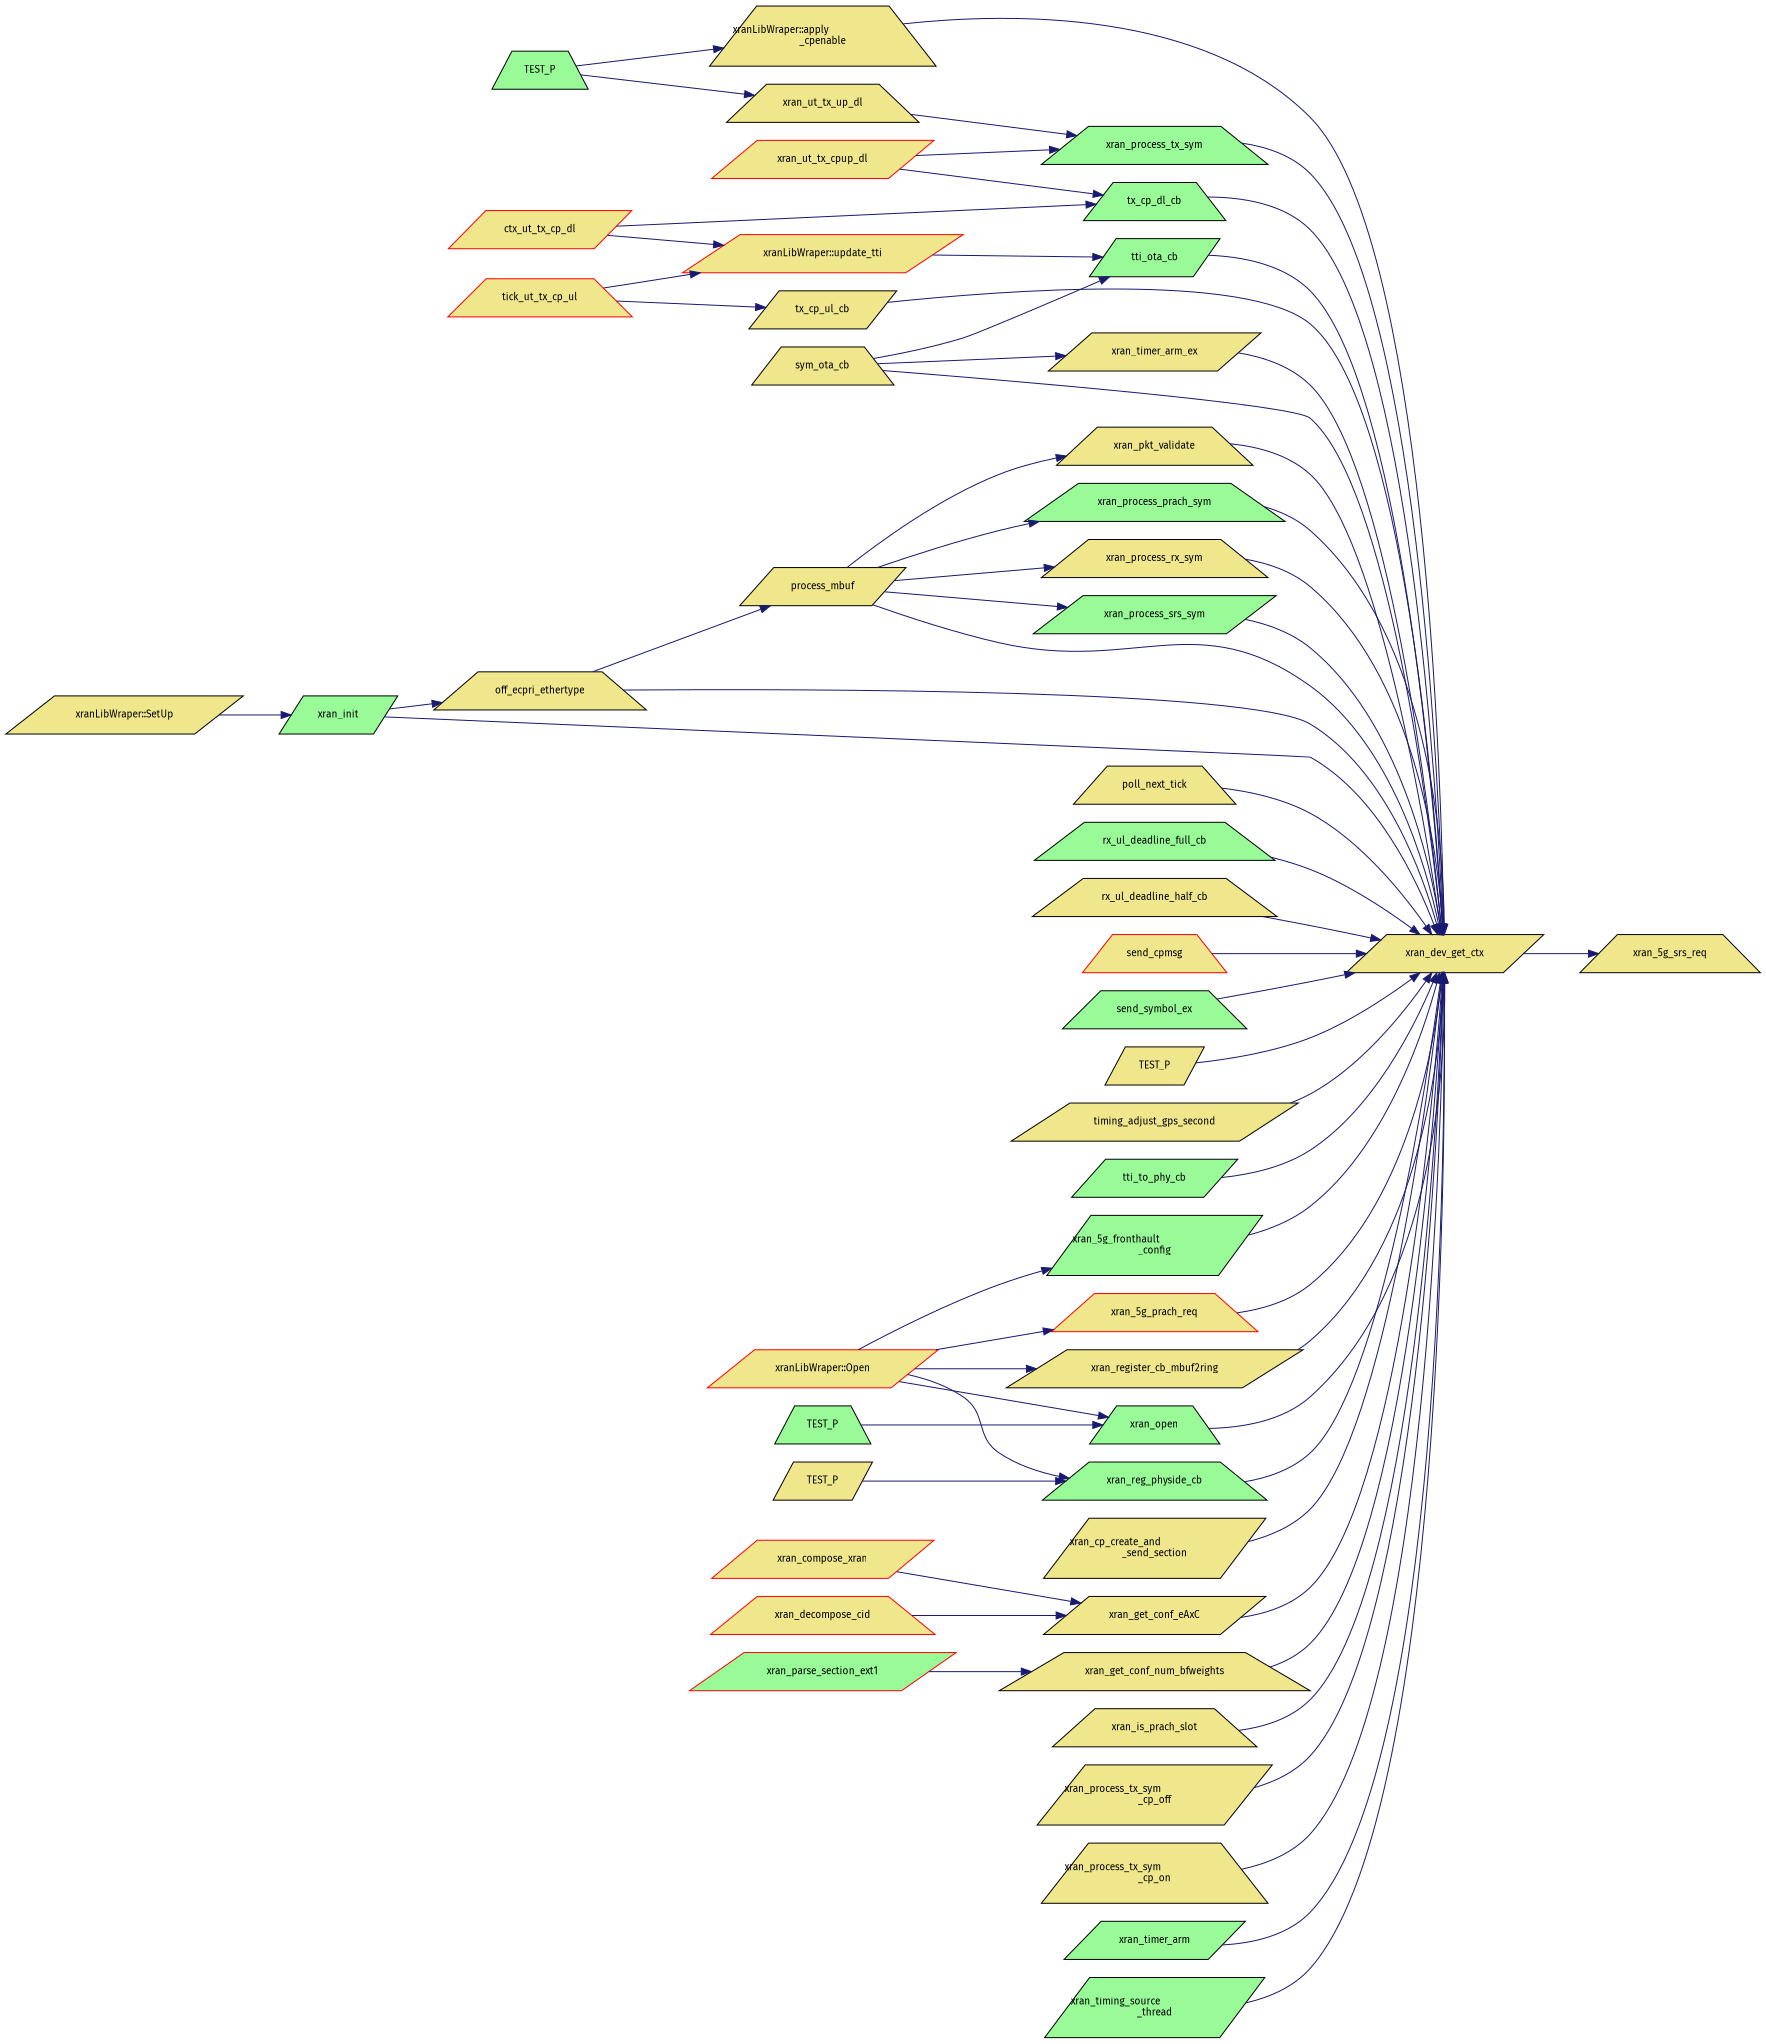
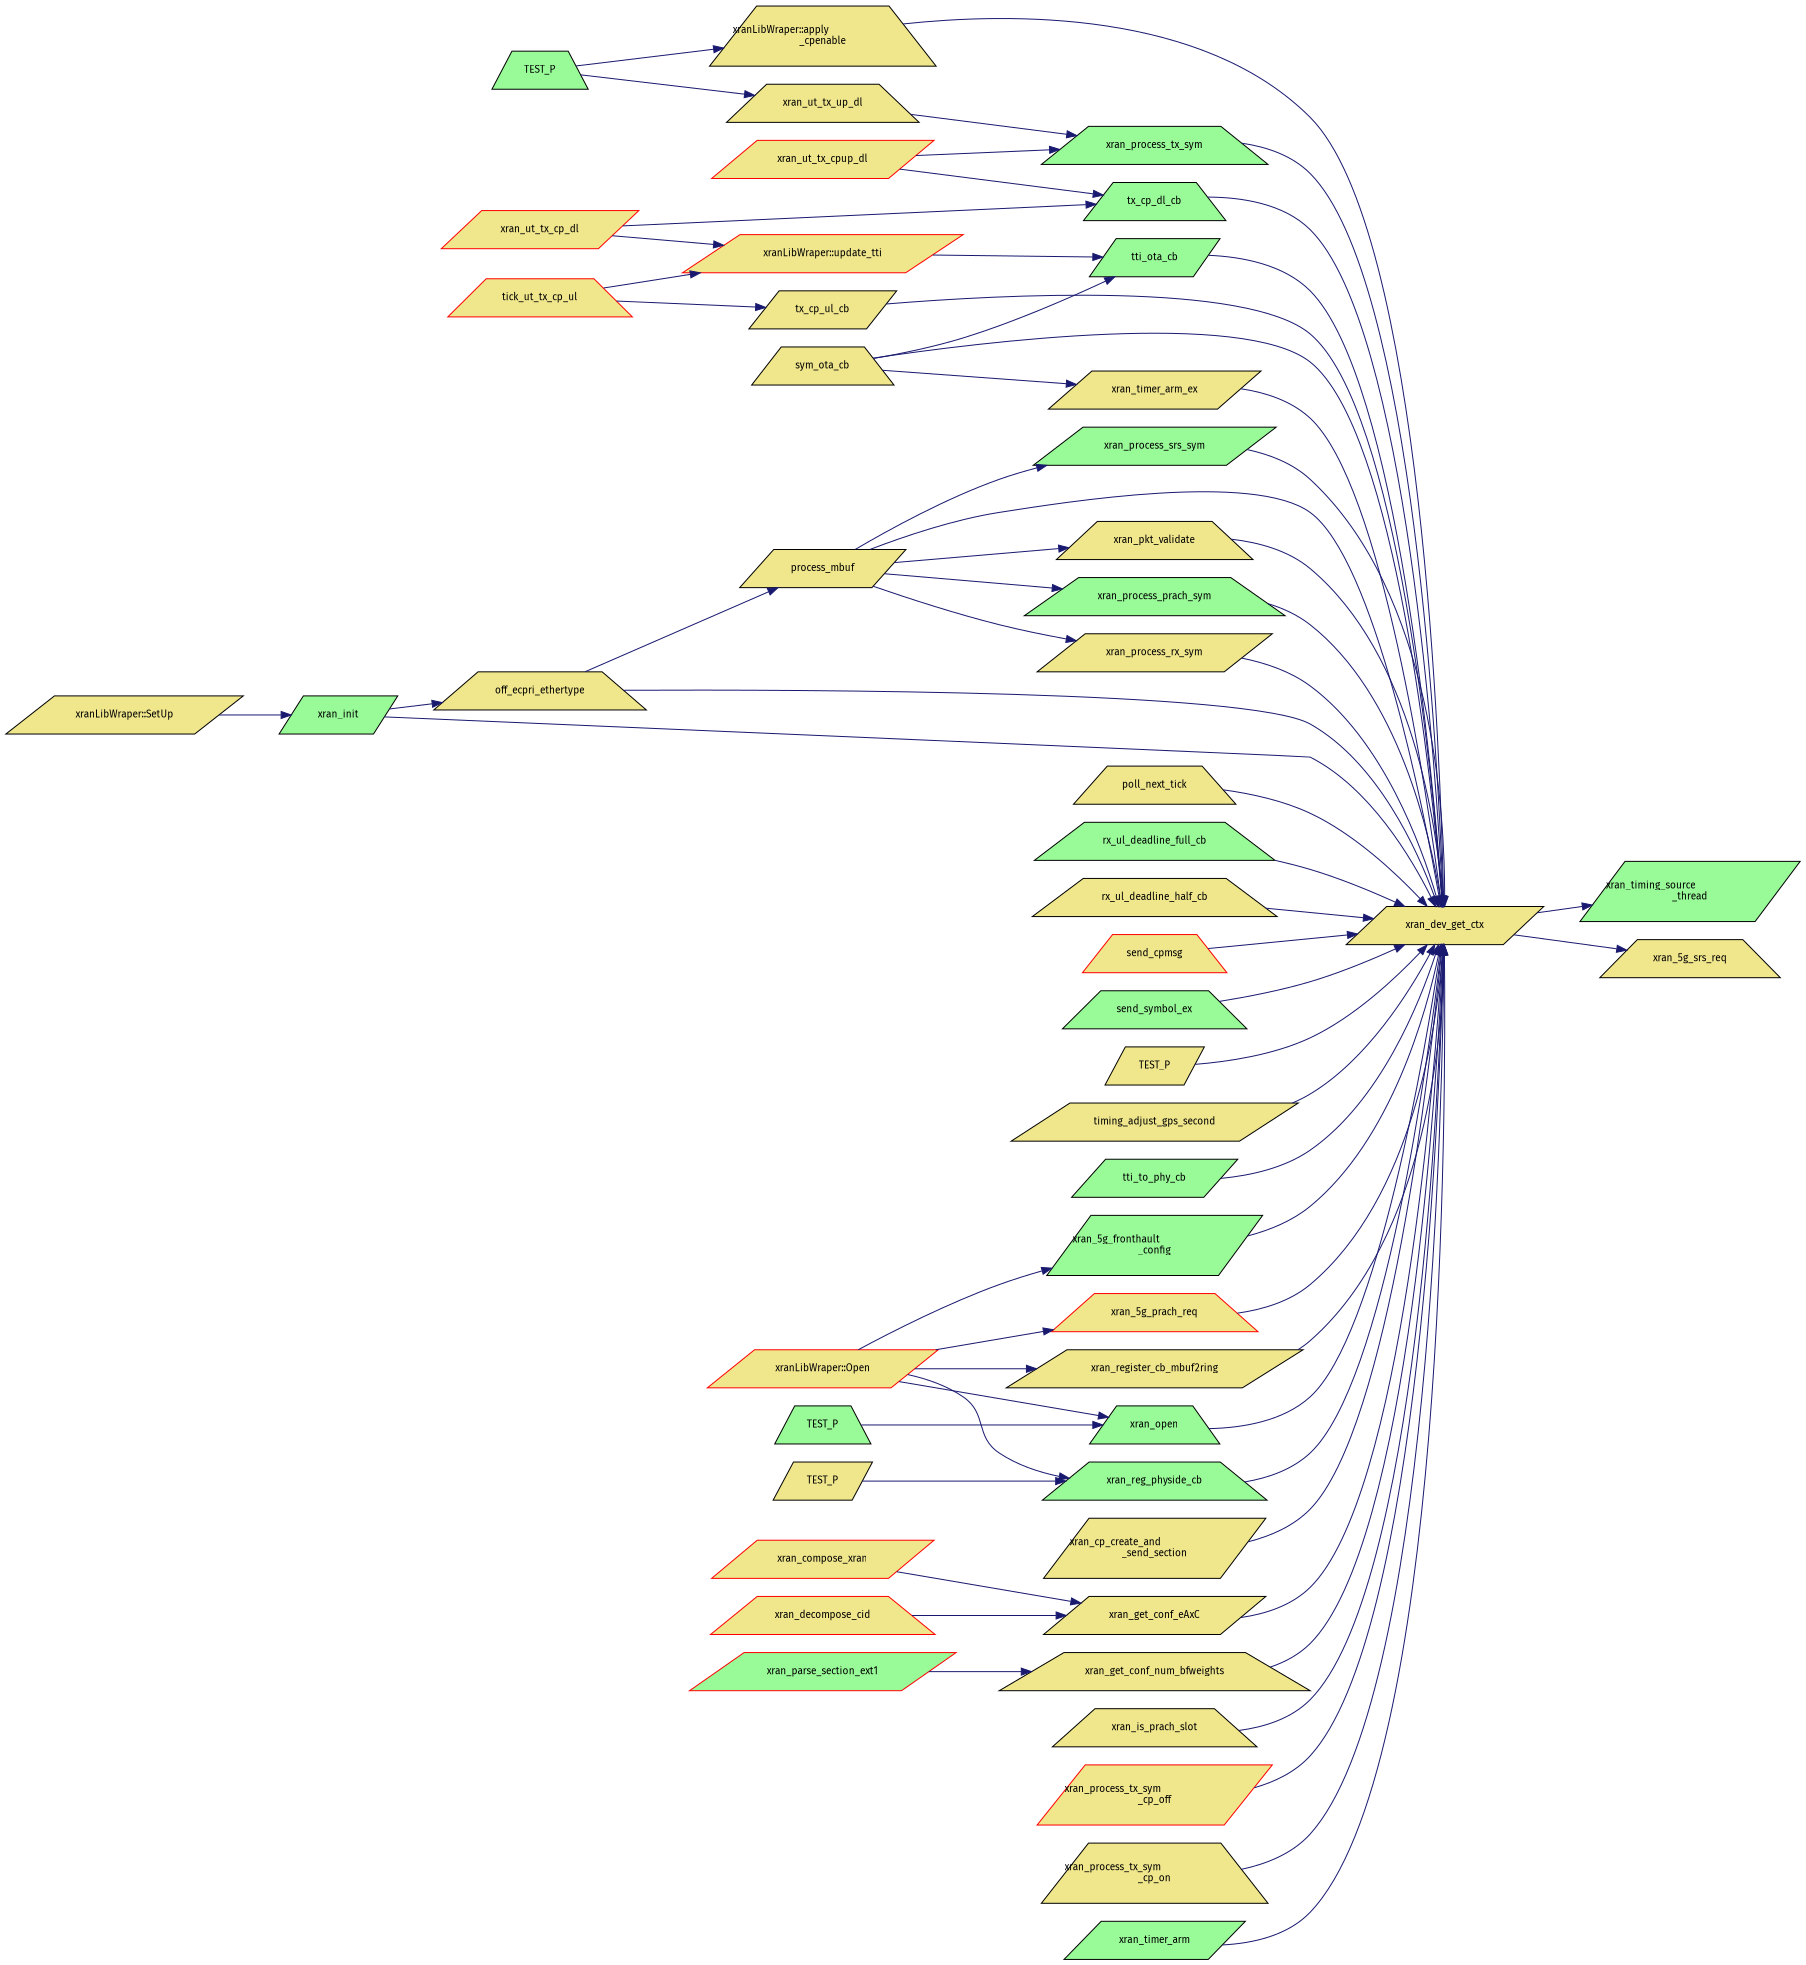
(540, 230) -> (540, 230)
(1155, 559) -> (1155, 653)
(1412, 1629) -> (1560, 910)
(1155, 1795) -> (1155, 1795)
